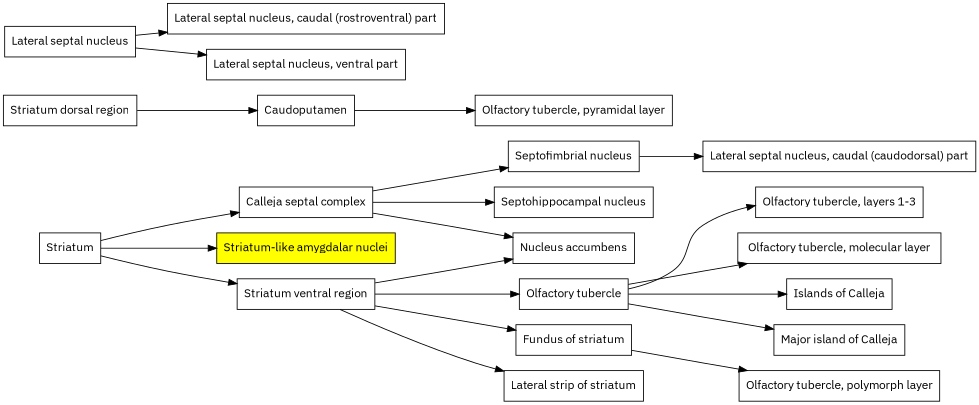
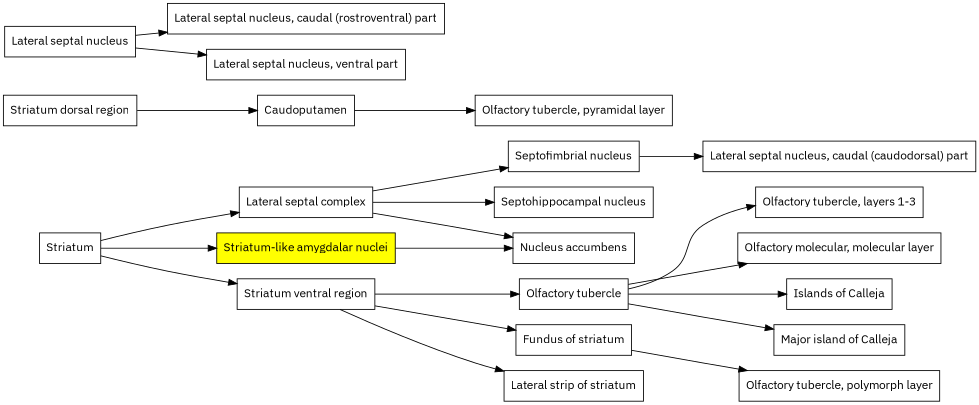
(306, 202) -> (306, 202)
(839, 248) -> (839, 248)
(440, 272) -> (450, 248)
